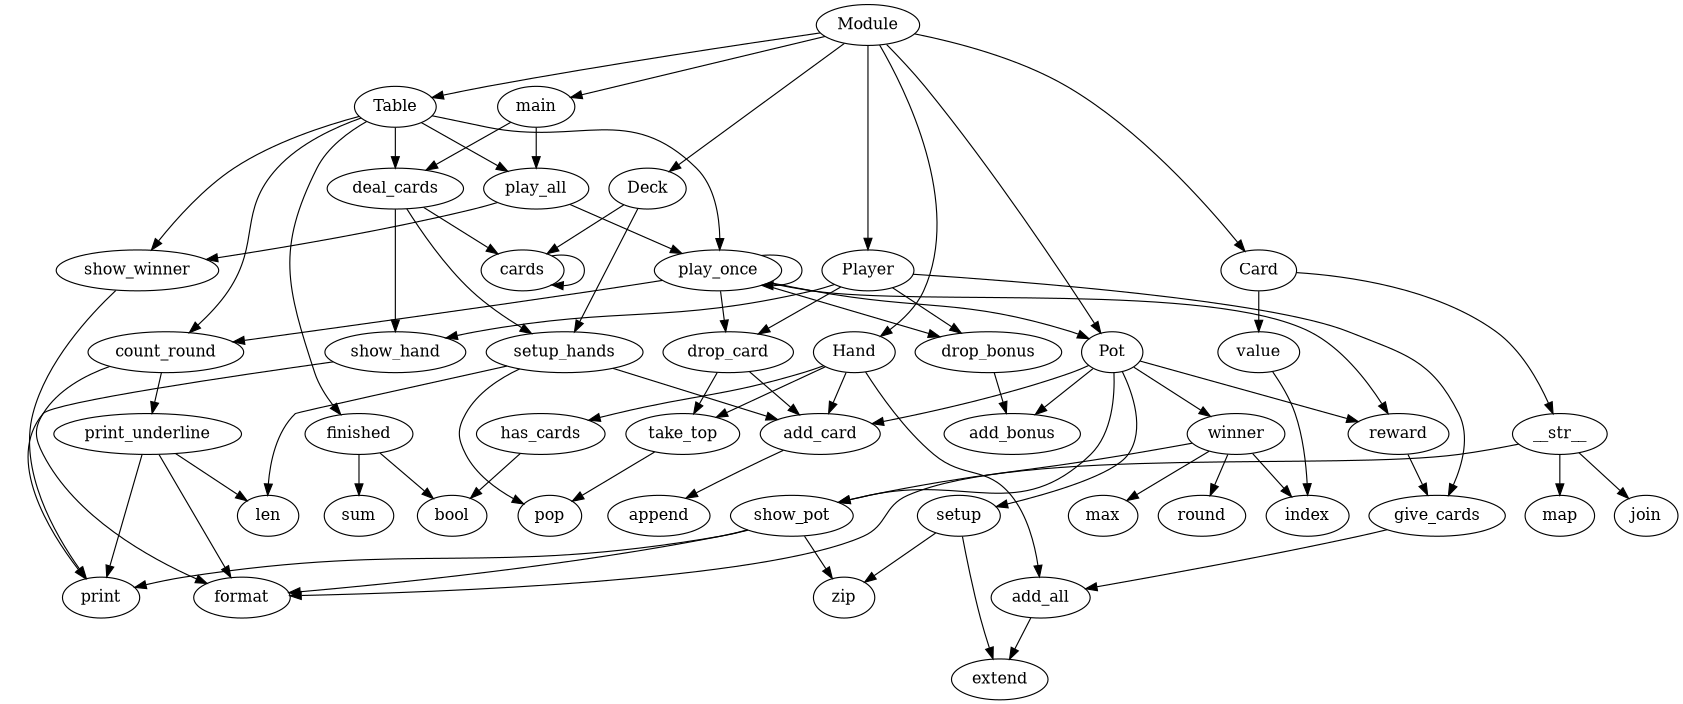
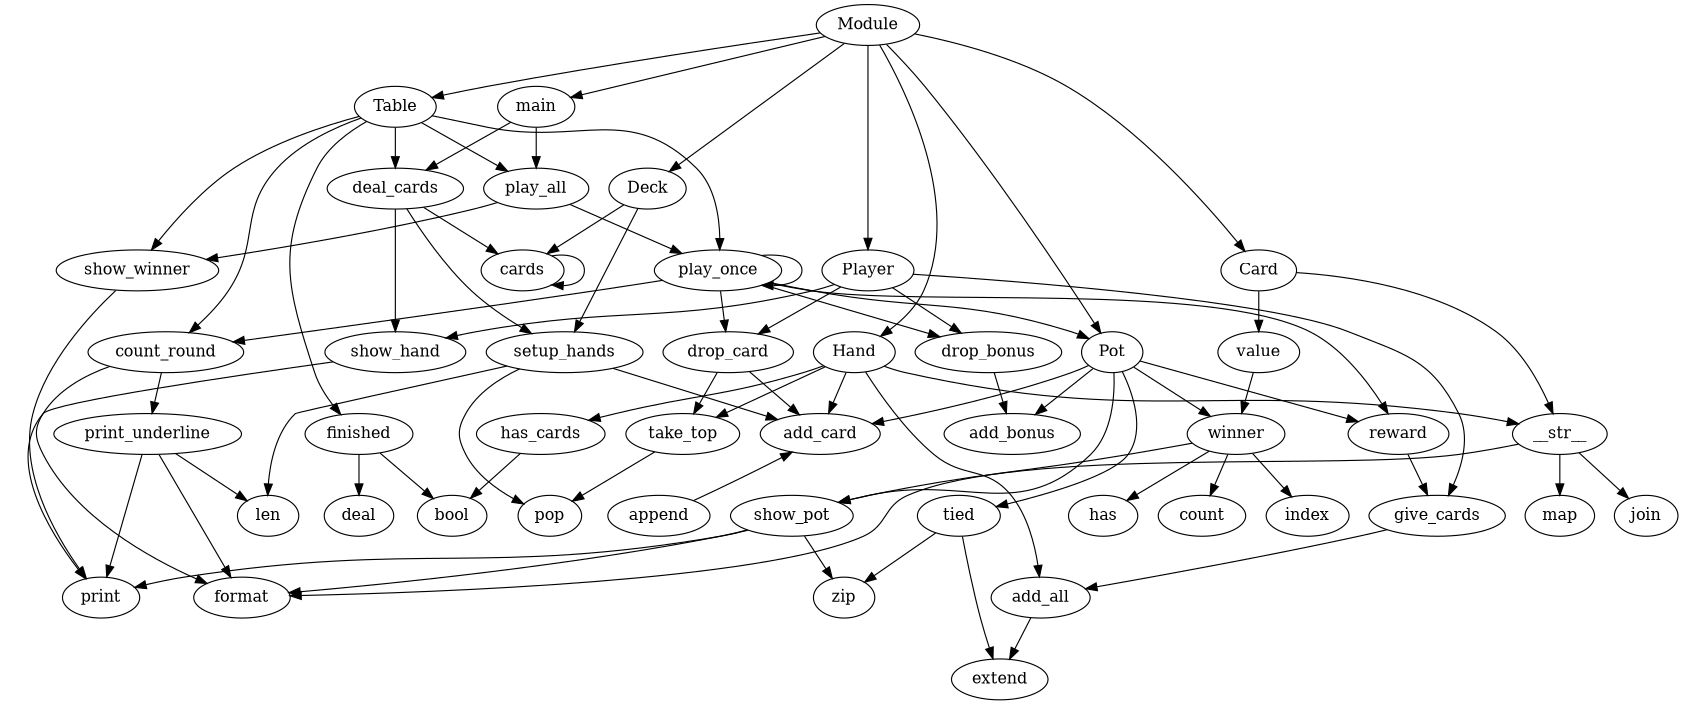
none -> (1210, 401)
(1299, 425) -> (1250, 384)
(740, 471) -> (738, 479)
(359, 516) -> (359, 516)
(959, 516) -> (959, 516)
(1103, 516) -> (1103, 516)
(1202, 516) -> (1202, 516)
